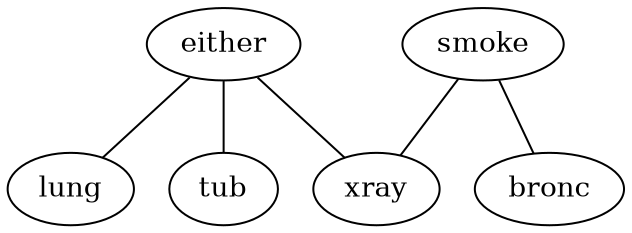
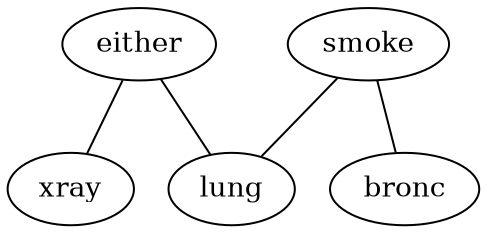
(429, 117) -> (300, 117)
(224, 189) -> none
